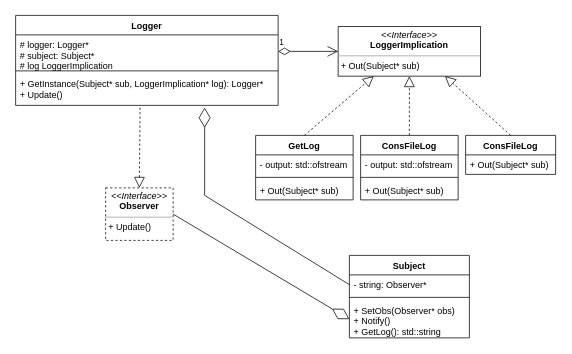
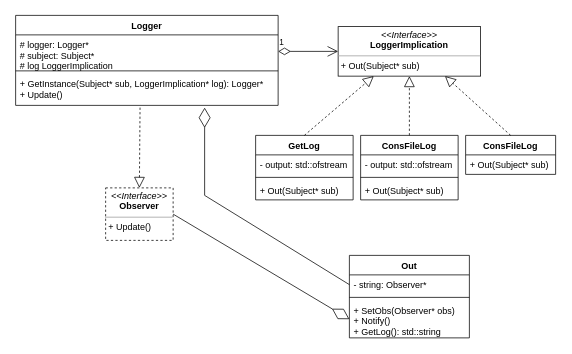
(409, 266) -> (409, 266)
